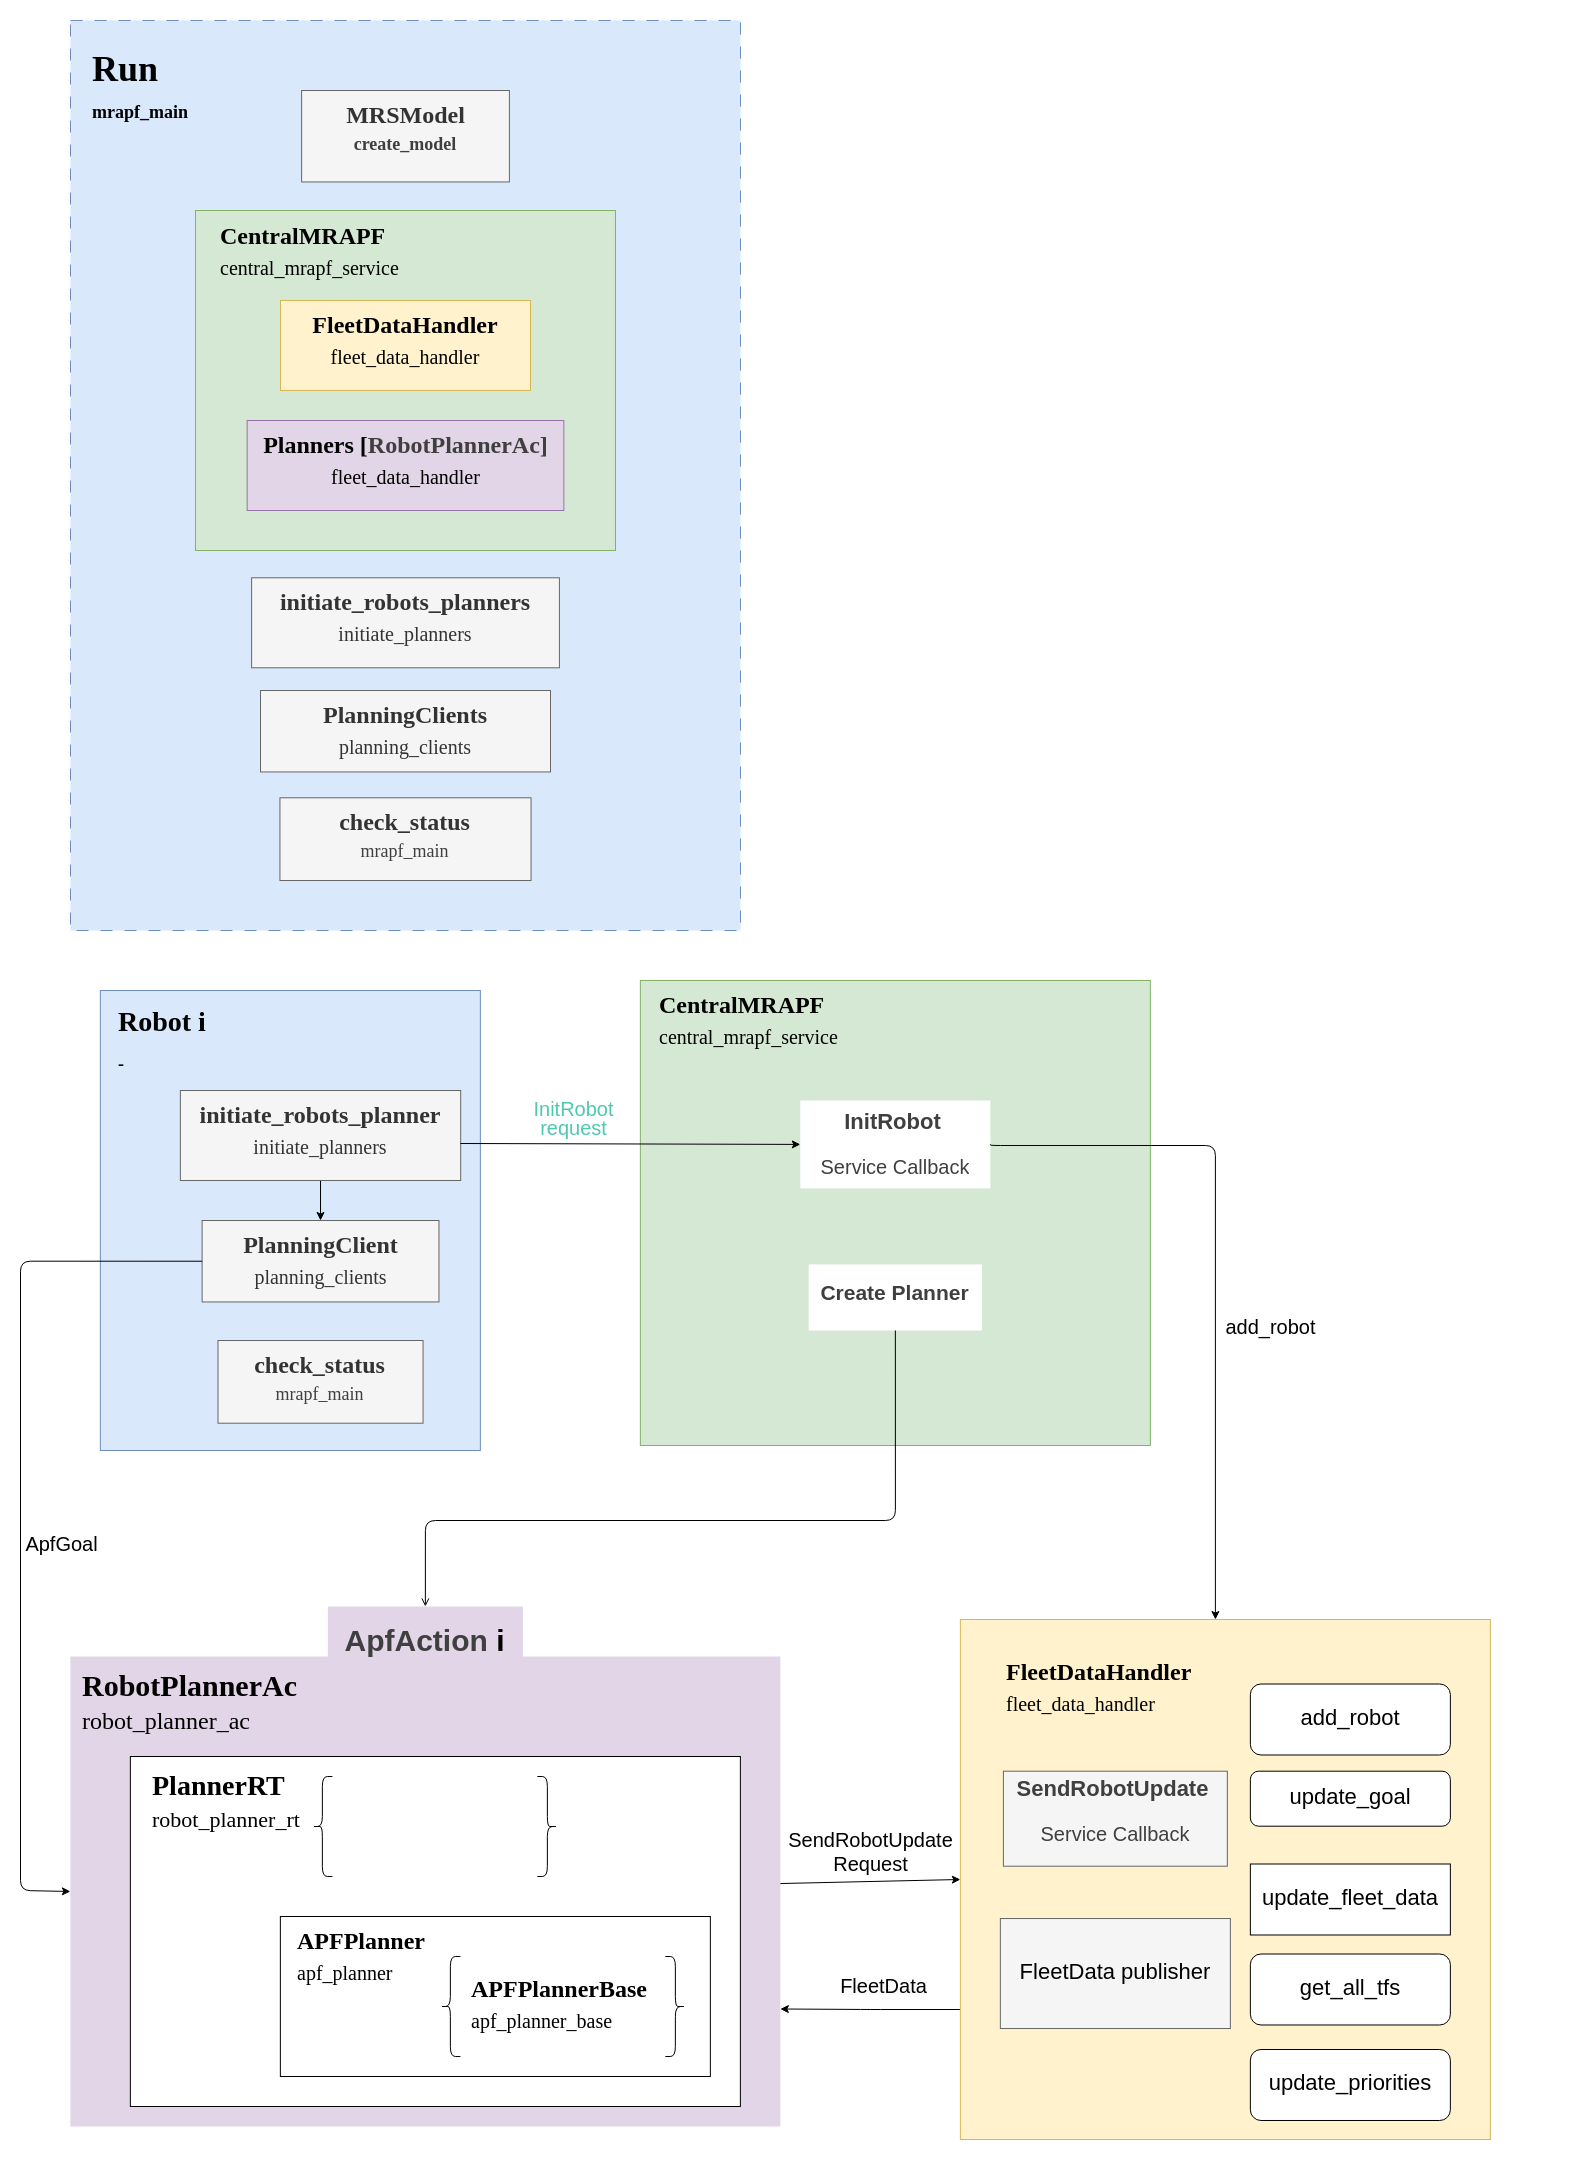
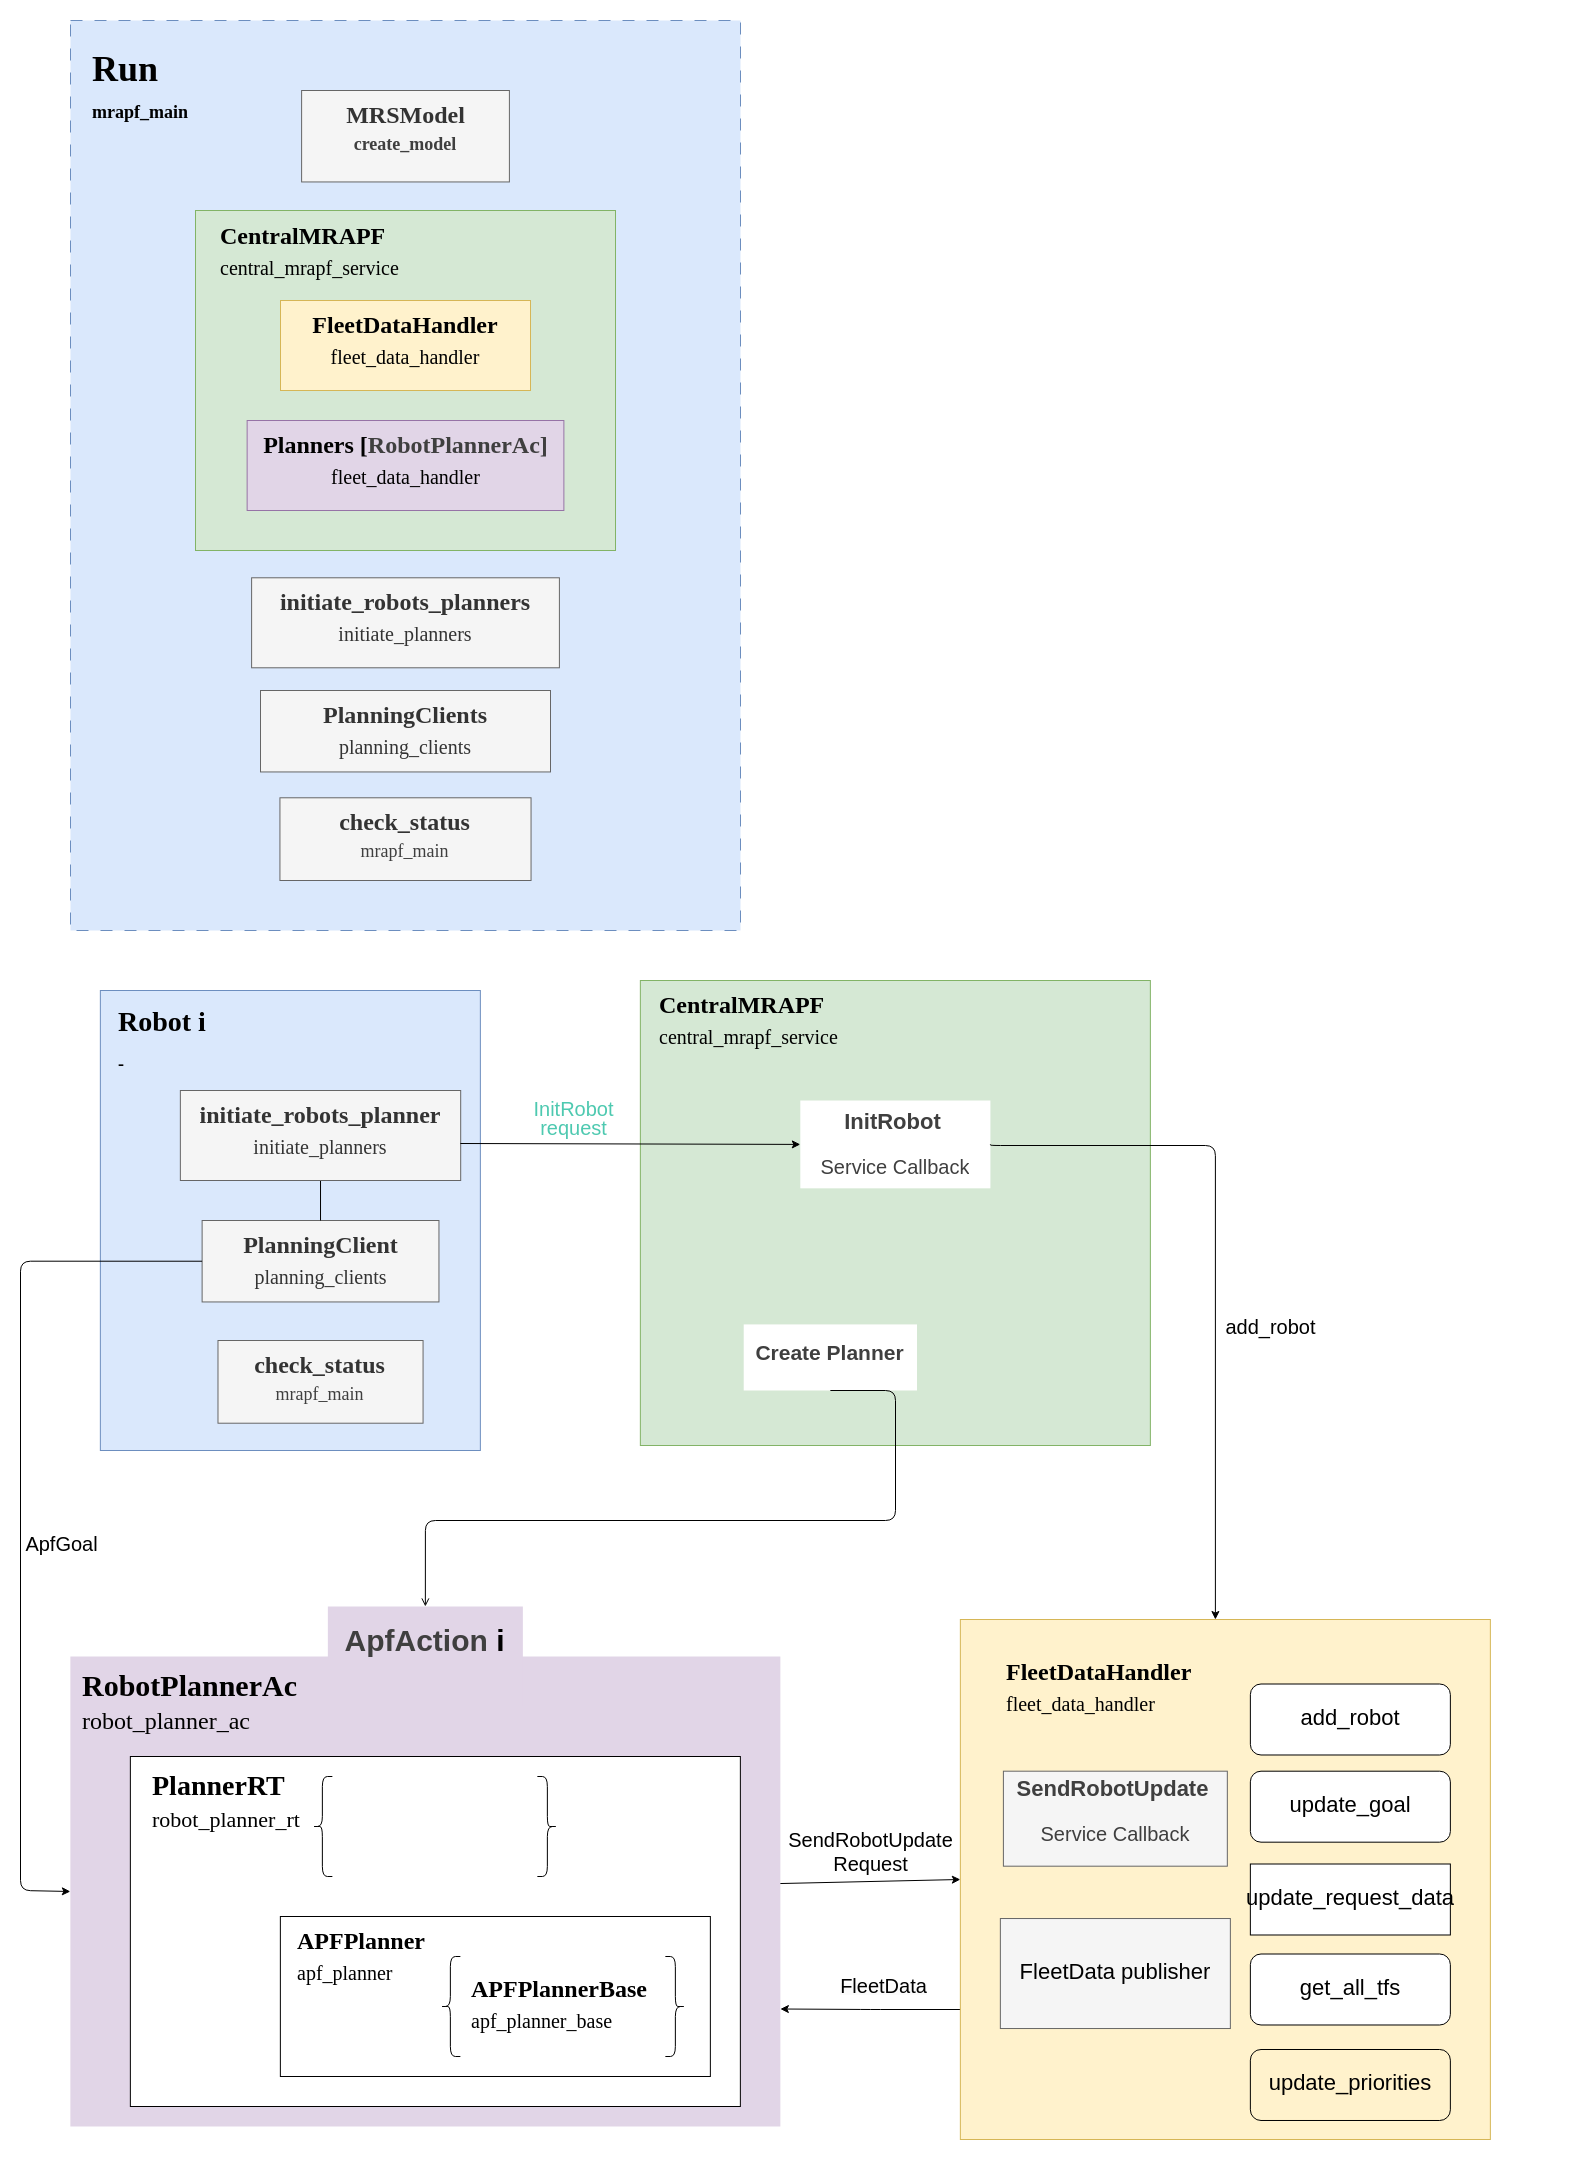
(321, 1212) -> (321, 1214)
(895, 1297) -> (830, 1357)
(1350, 1799) -> (1350, 1807)
(1351, 1900) -> (1351, 1900)
(1350, 2085) -> (1350, 2085)
